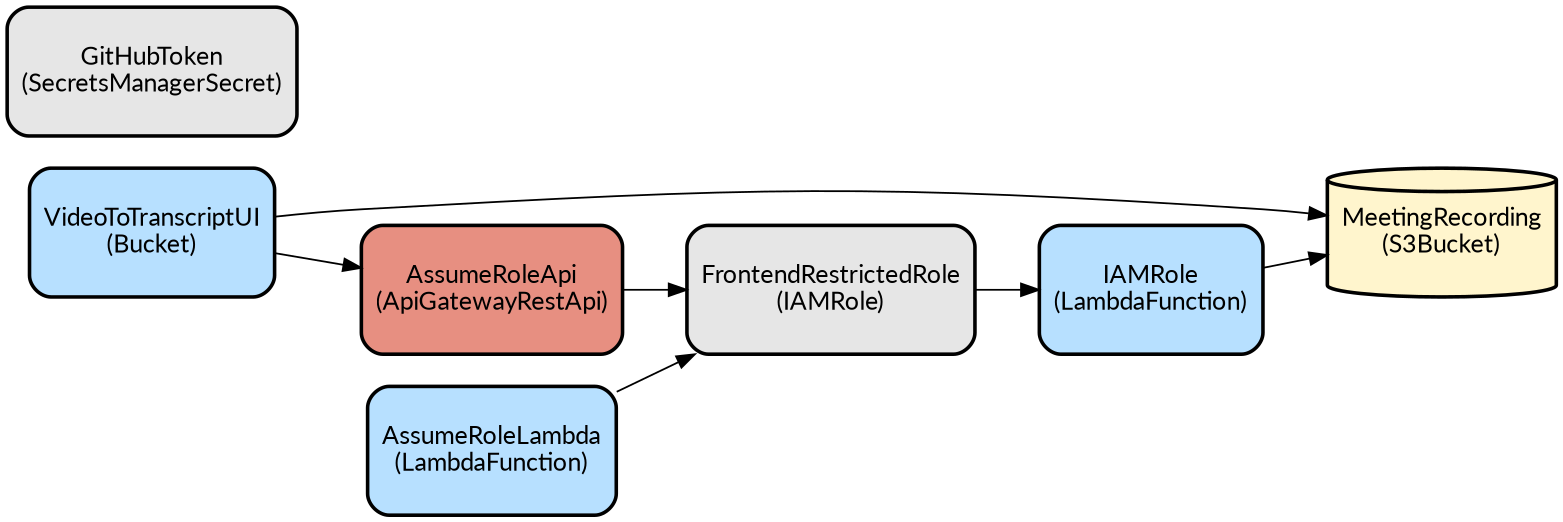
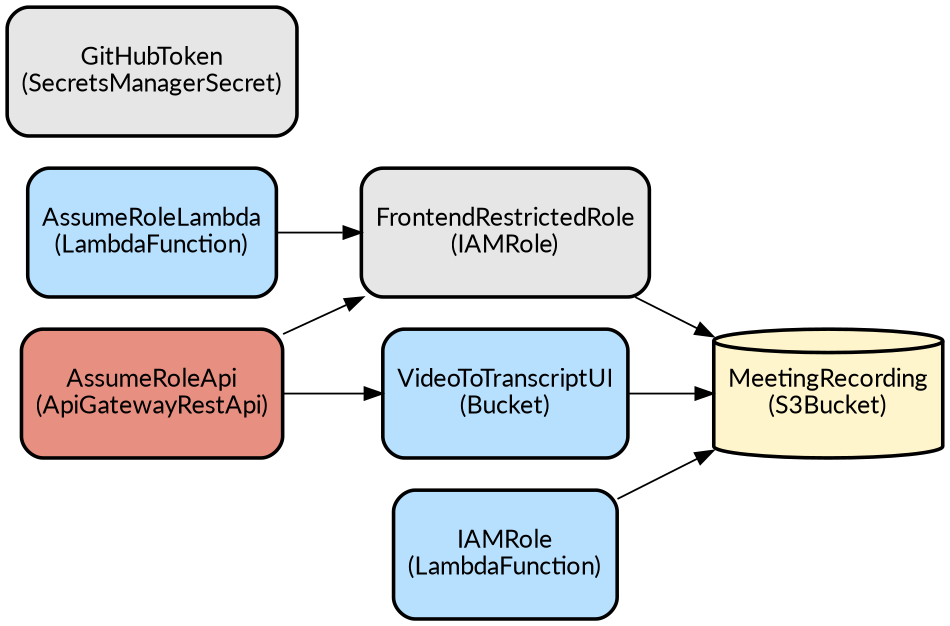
(309, 259) -> (324, 394)
(998, 290) -> (666, 313)
